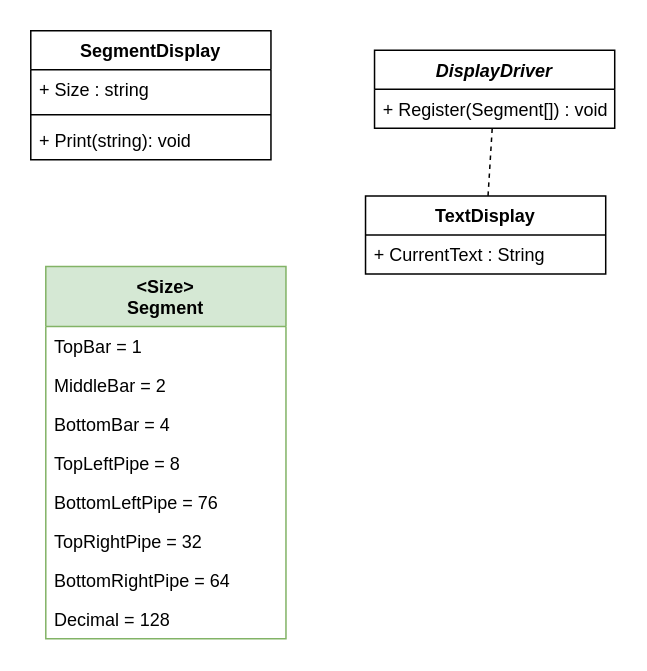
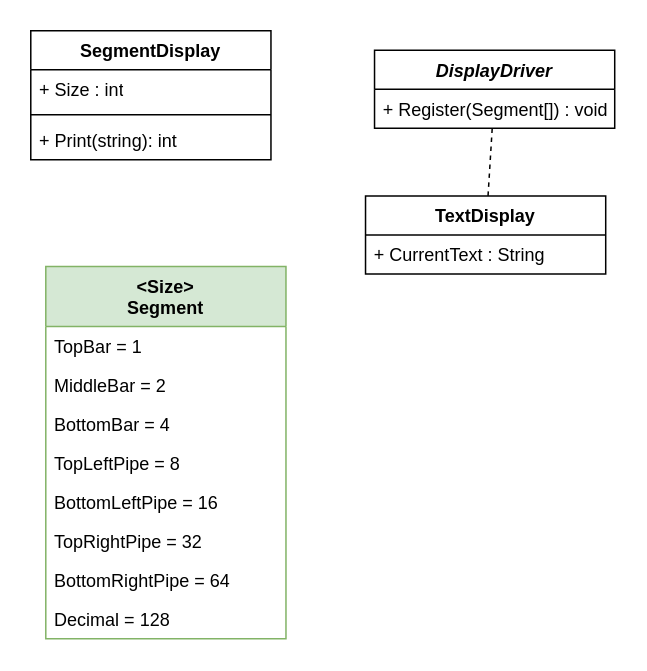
(101, 91) -> (86, 91)
(132, 142) -> (127, 142)
(143, 504) -> (143, 504)
